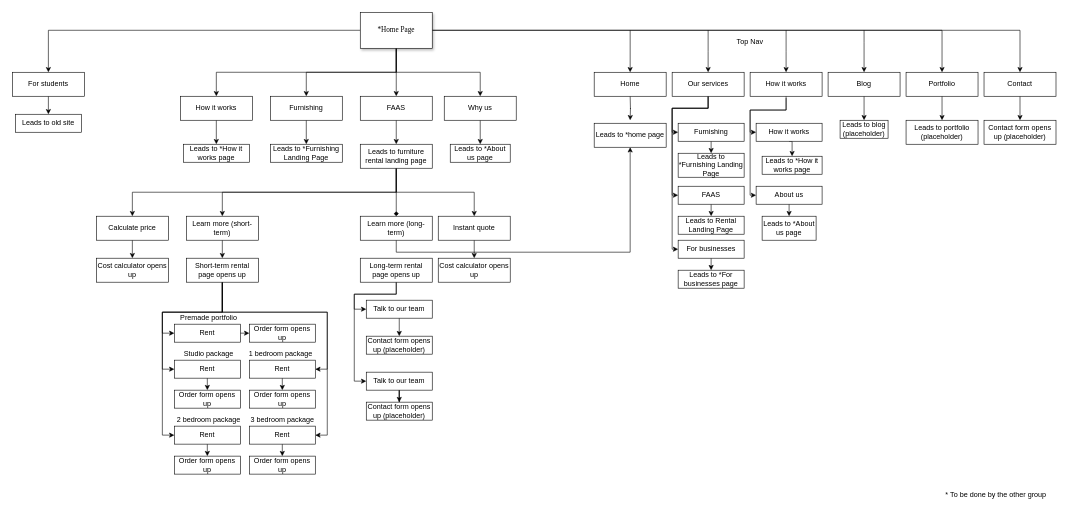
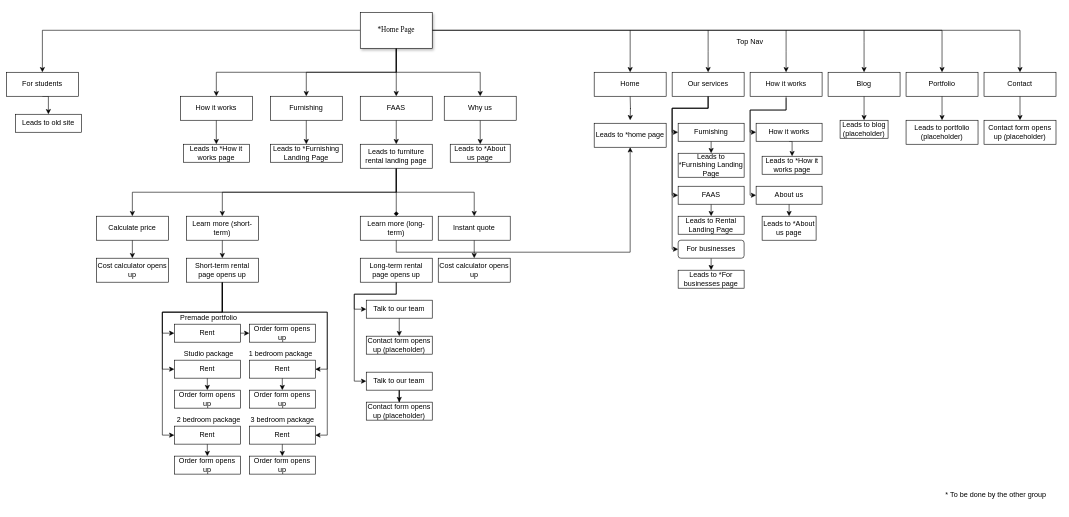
(48, 84) -> (42, 84)
(711, 249) -> (711, 249)
